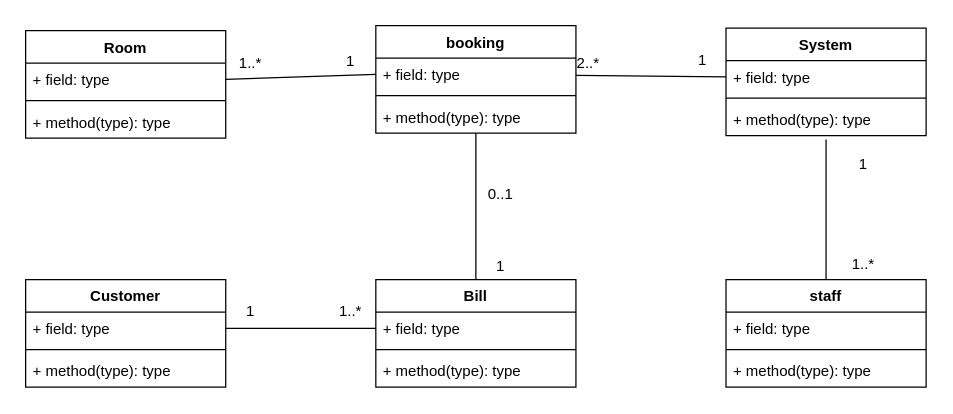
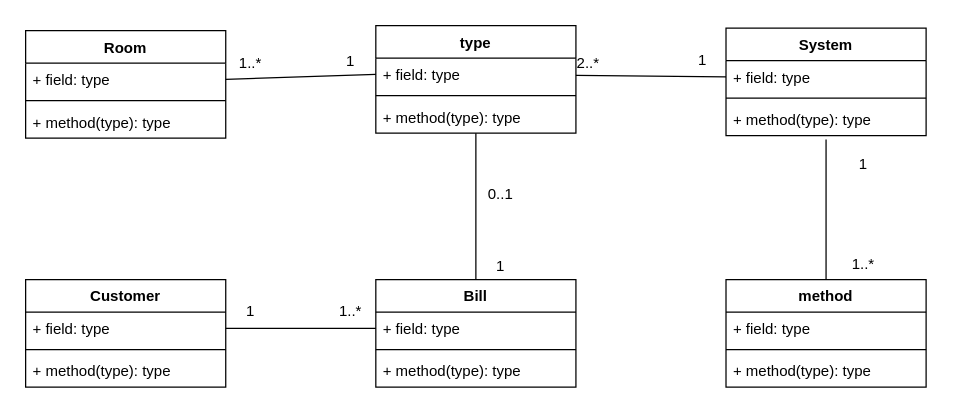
(475, 43) -> (475, 43)
(825, 296) -> (825, 296)
